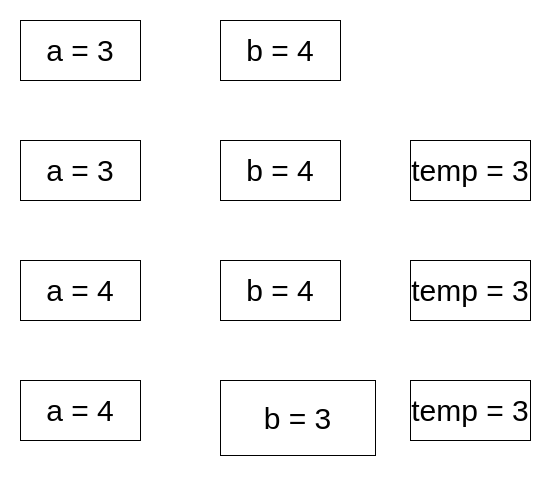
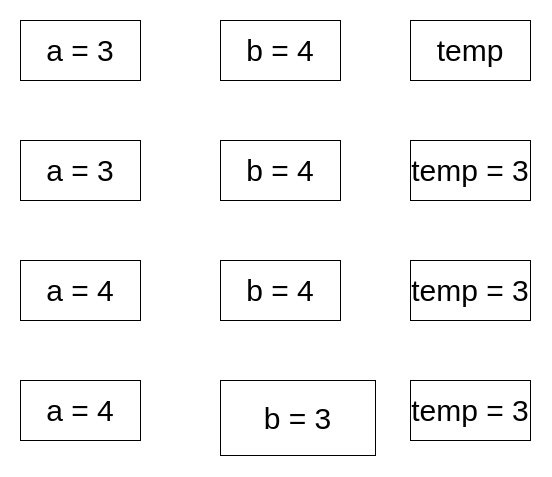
none -> (471, 51)
